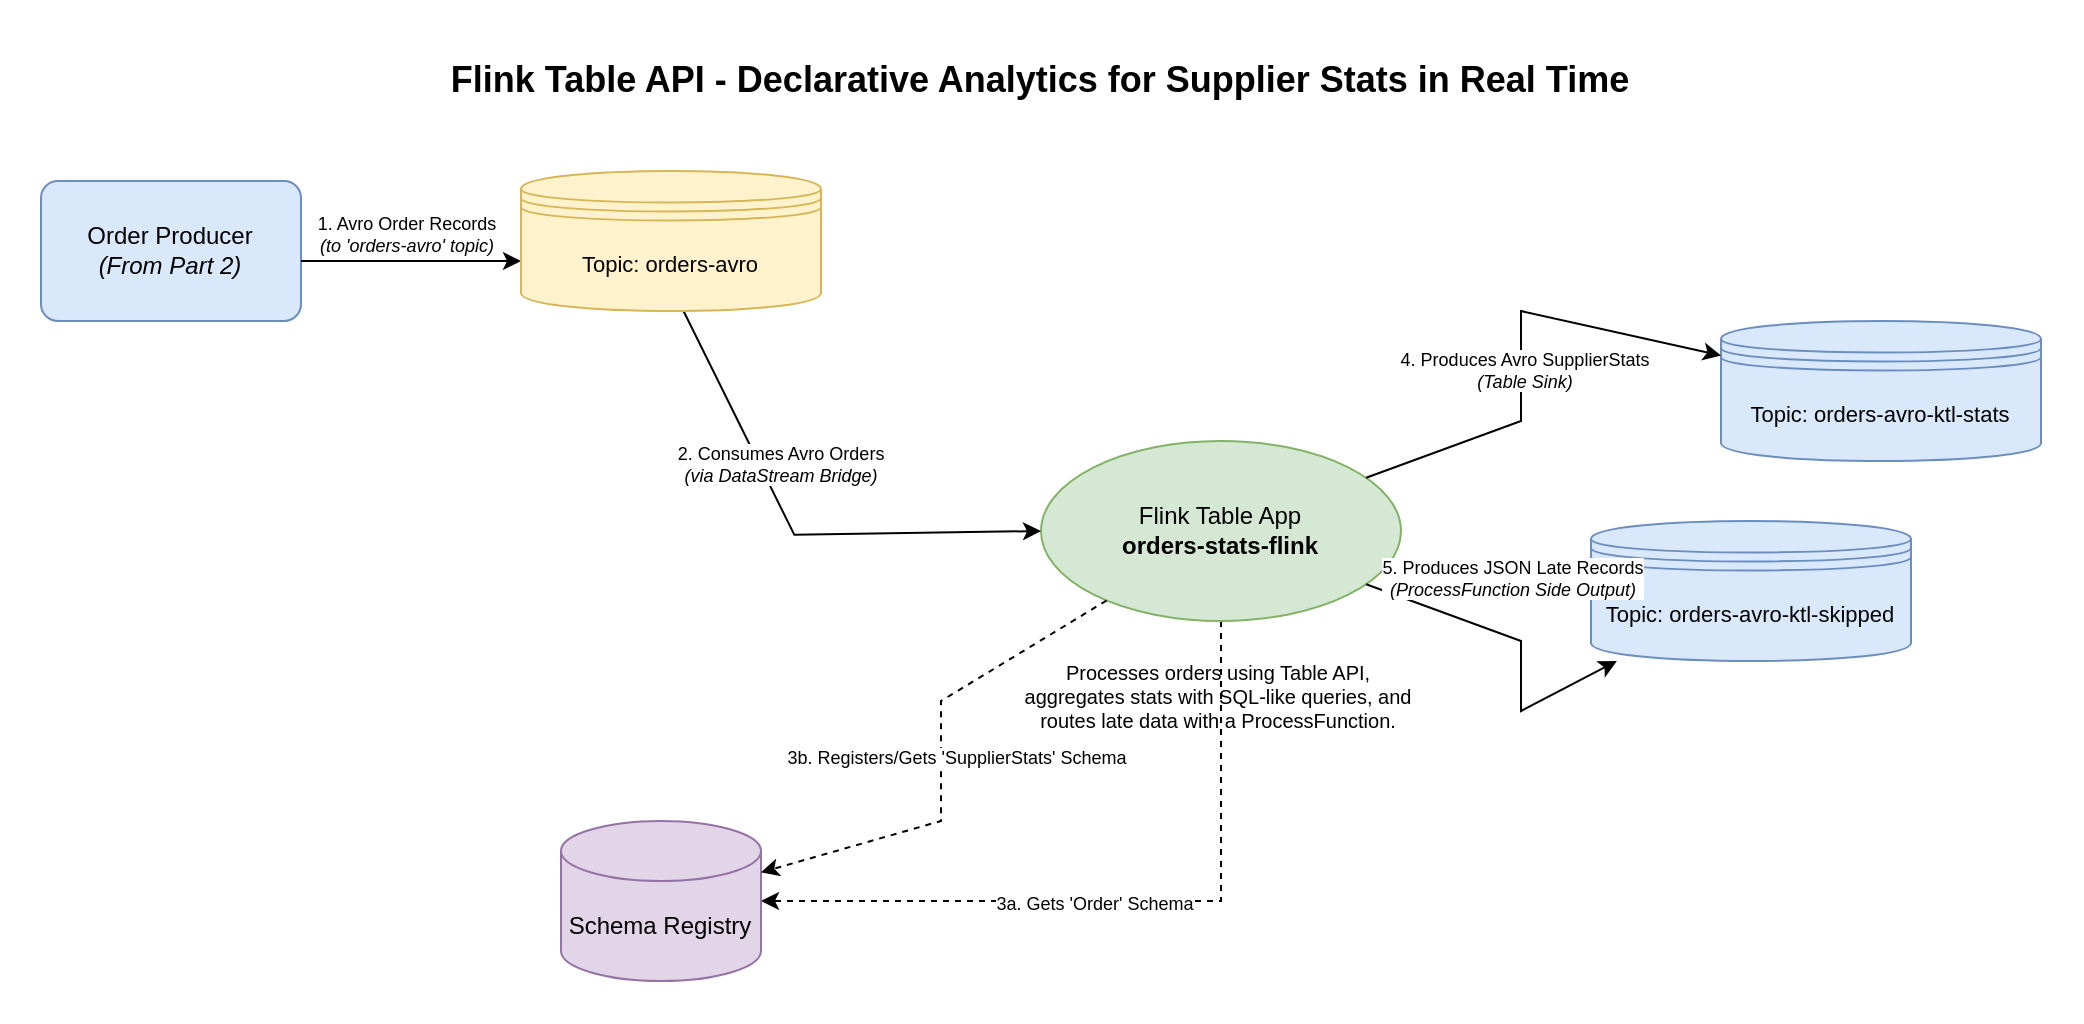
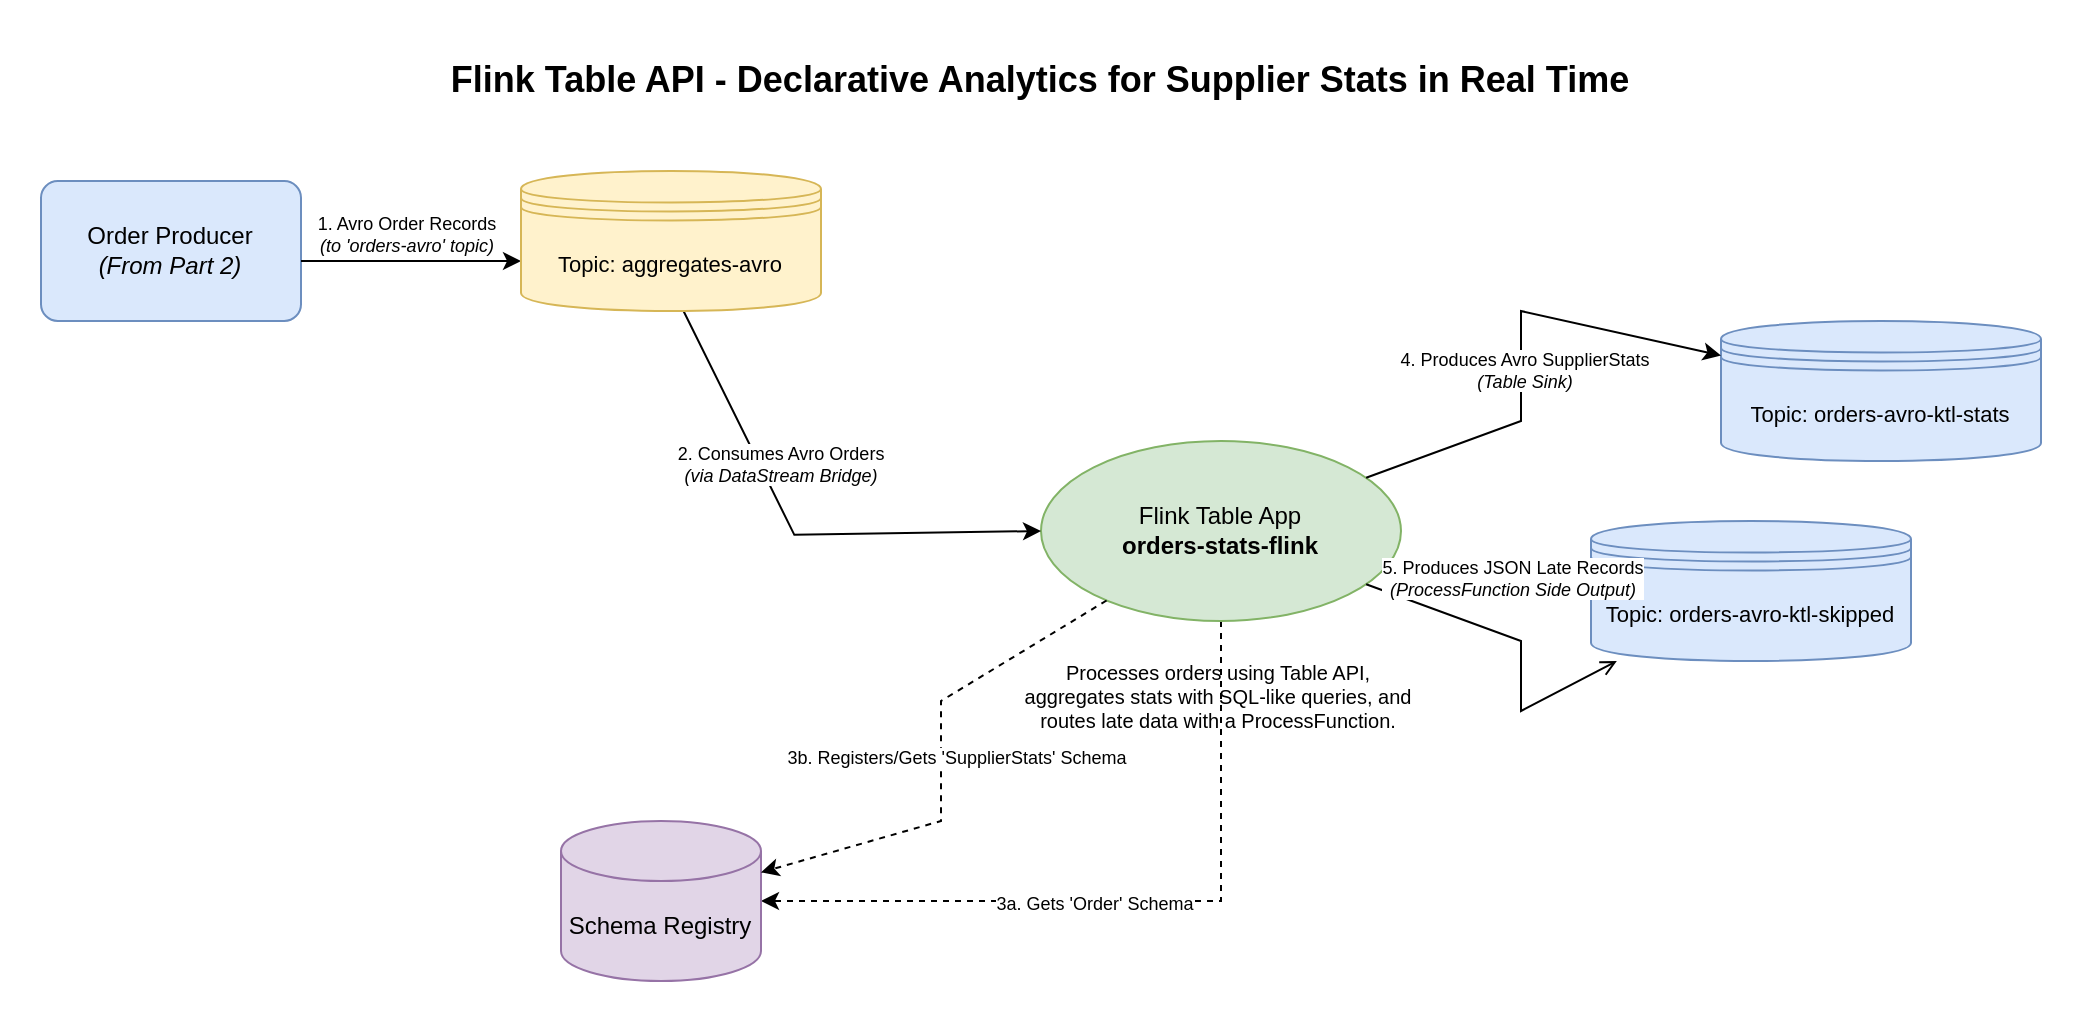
(671, 265) -> (671, 265)
(1604, 668) -> (1608, 666)
